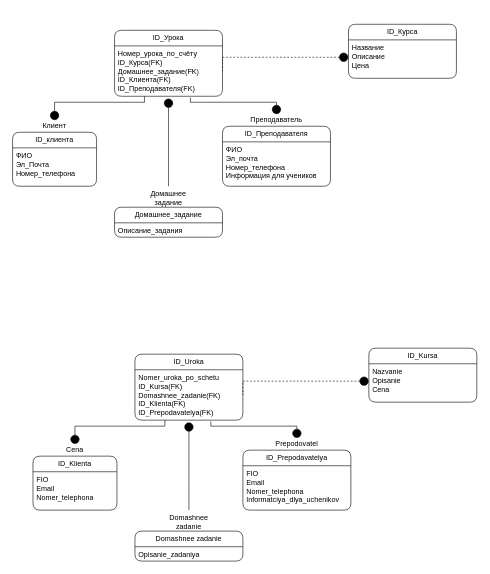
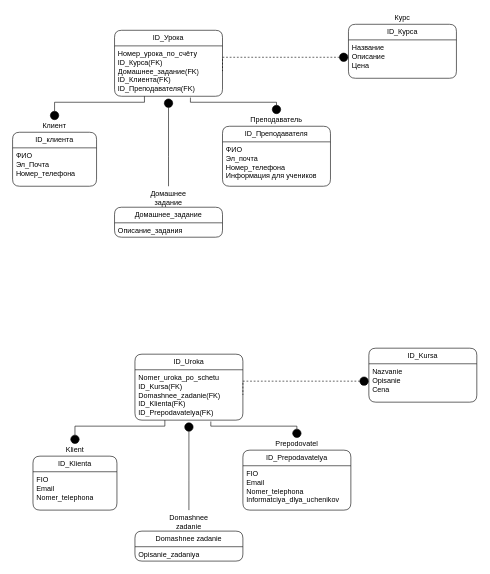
none -> (402, 18)
(75, 450) -> (75, 450)
